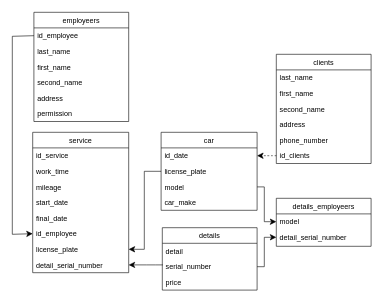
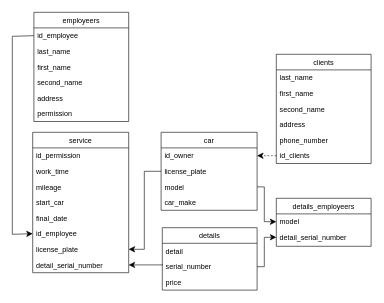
(54, 156) -> (59, 156)
(178, 156) -> (180, 156)
(56, 203) -> (54, 203)
